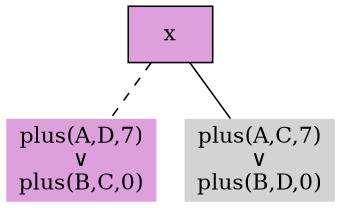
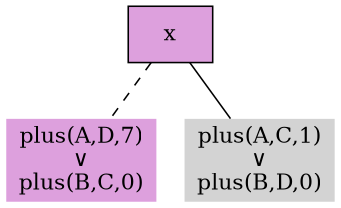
(260, 160) -> (260, 160)
